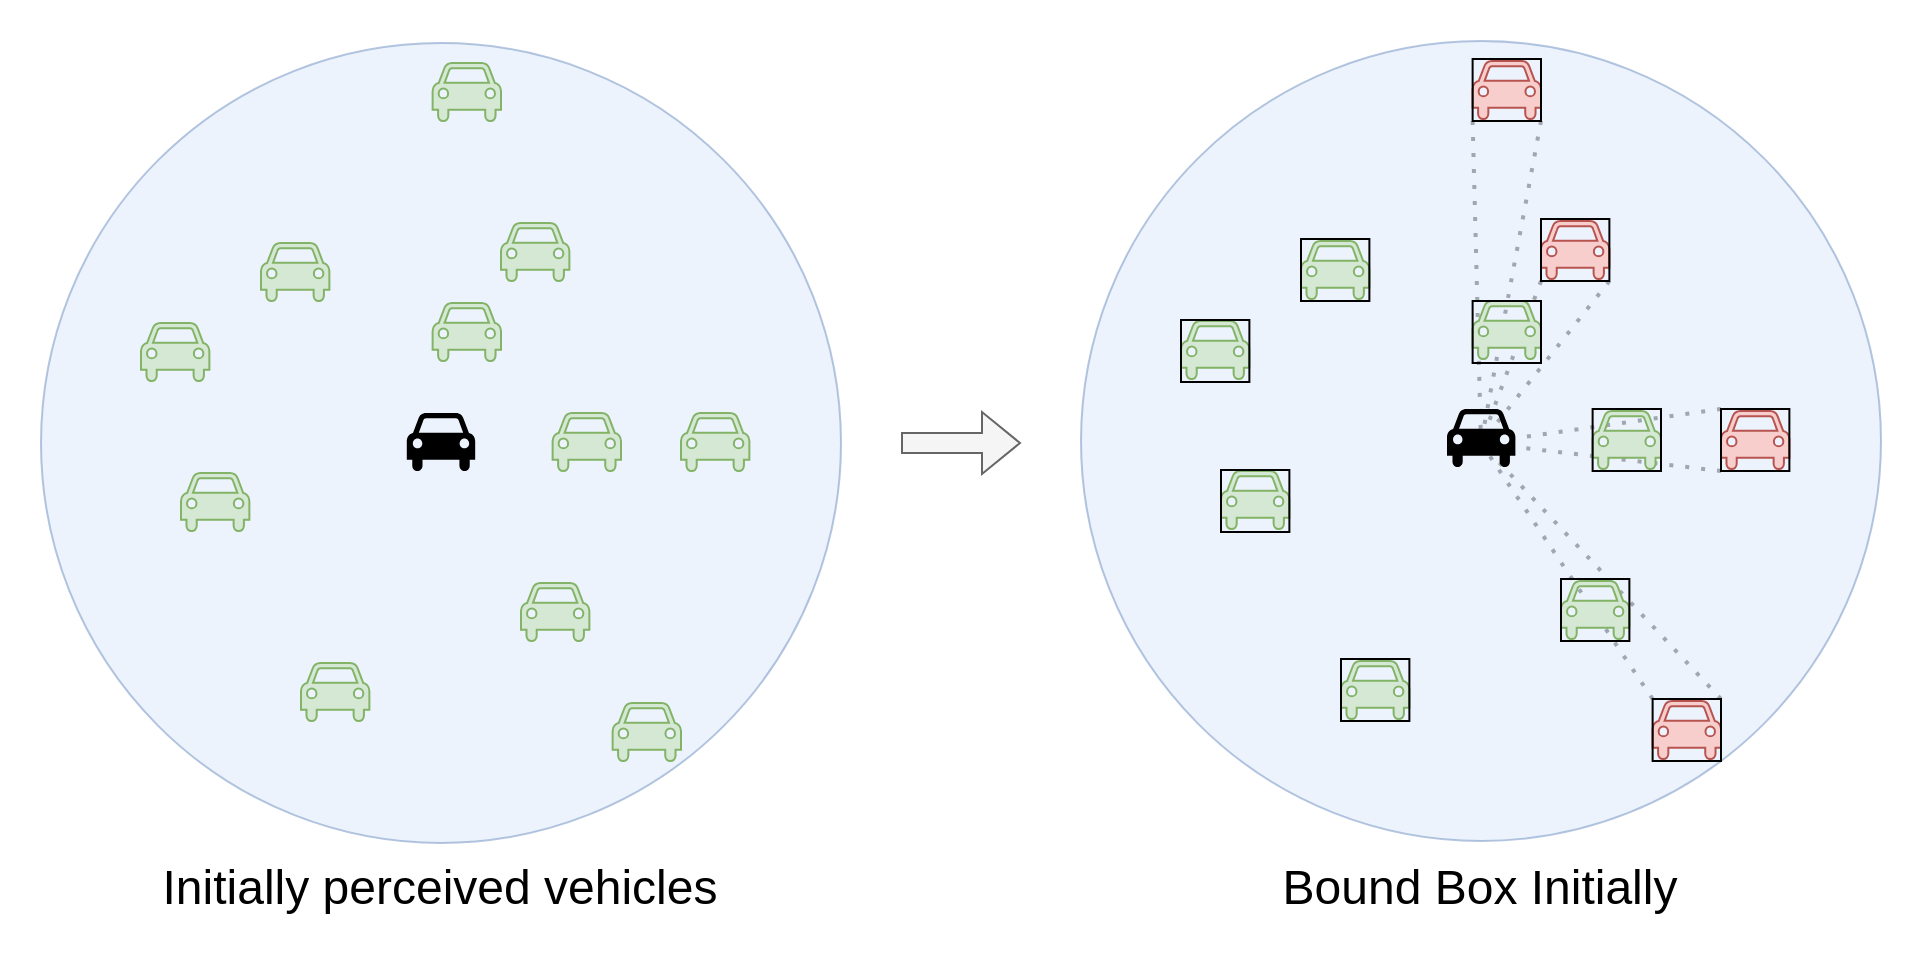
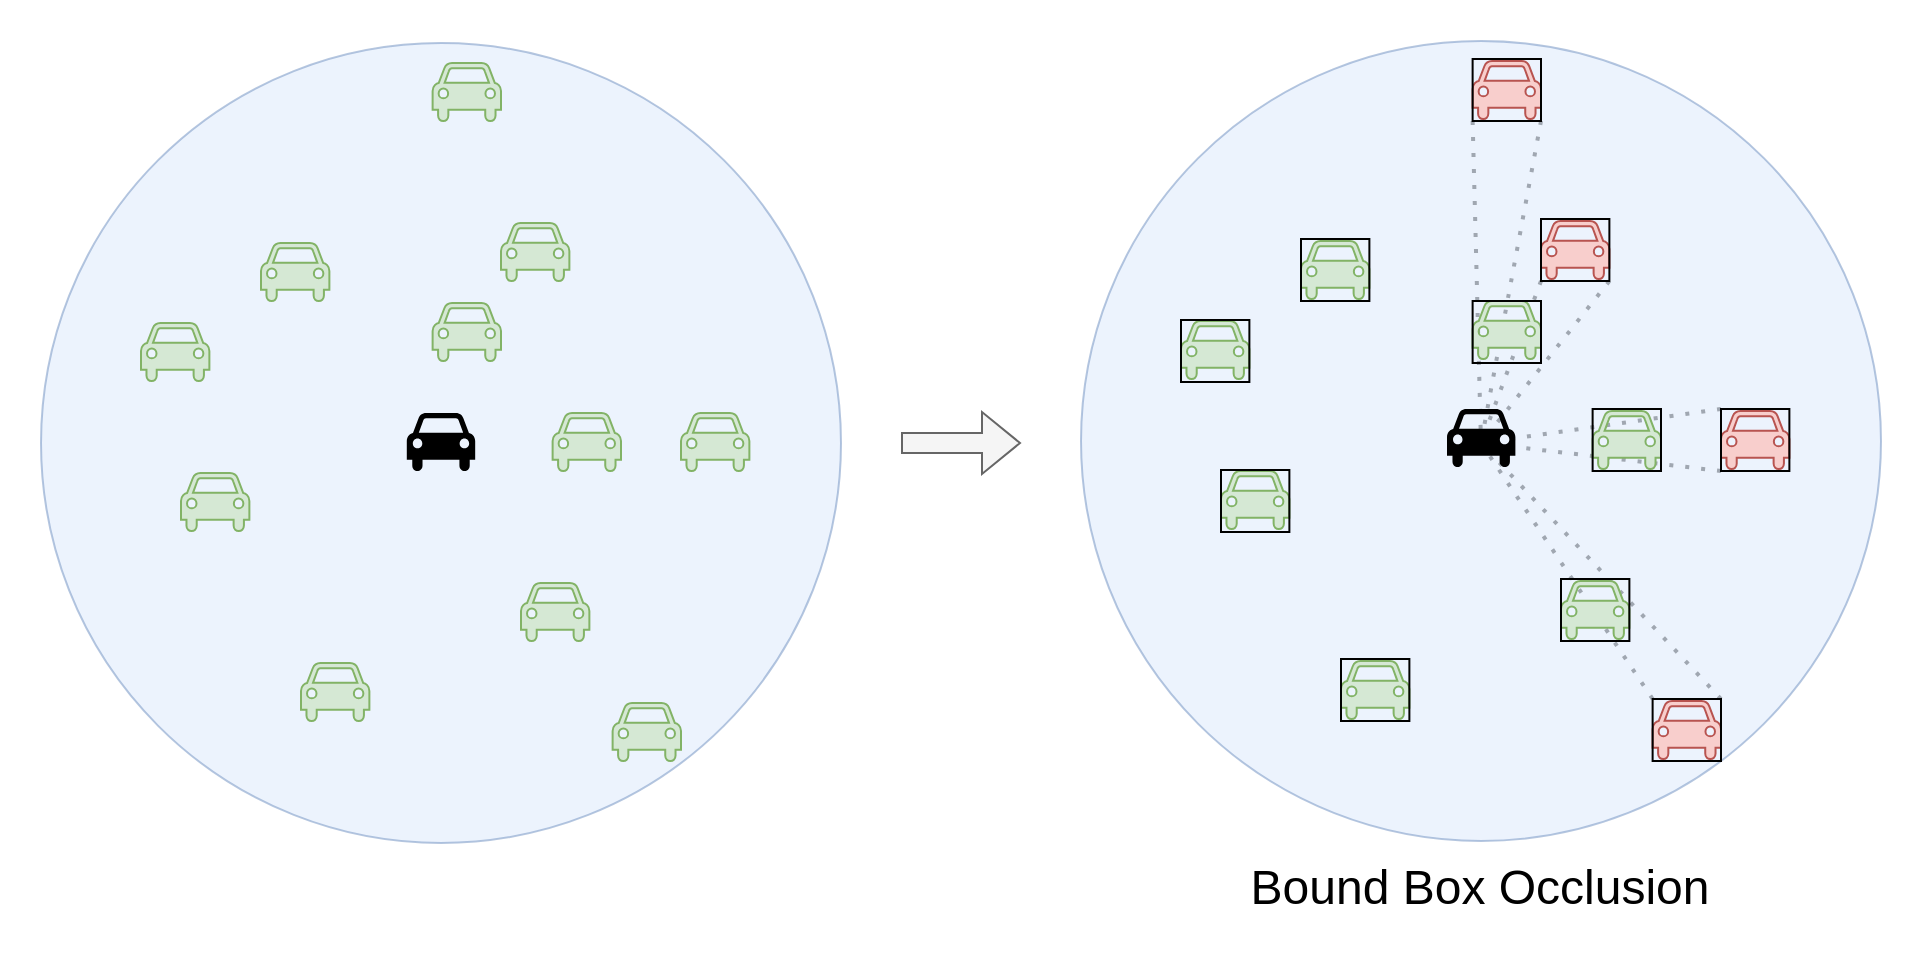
(1481, 888) -> (1481, 888)
(441, 893) -> none
